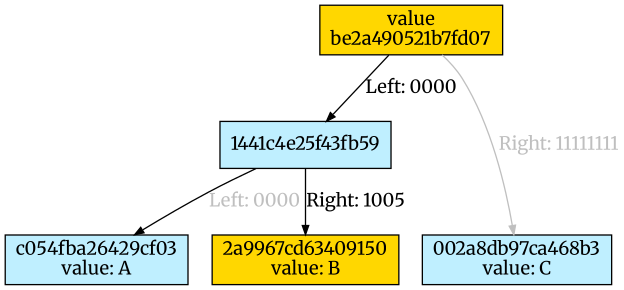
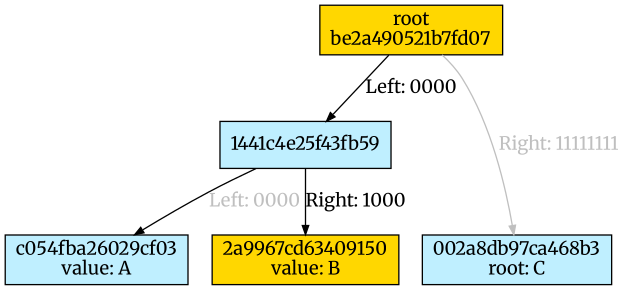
(411, 30) -> (411, 30)
(356, 202) -> (356, 202)
(97, 260) -> (97, 260)
(517, 260) -> (517, 260)
